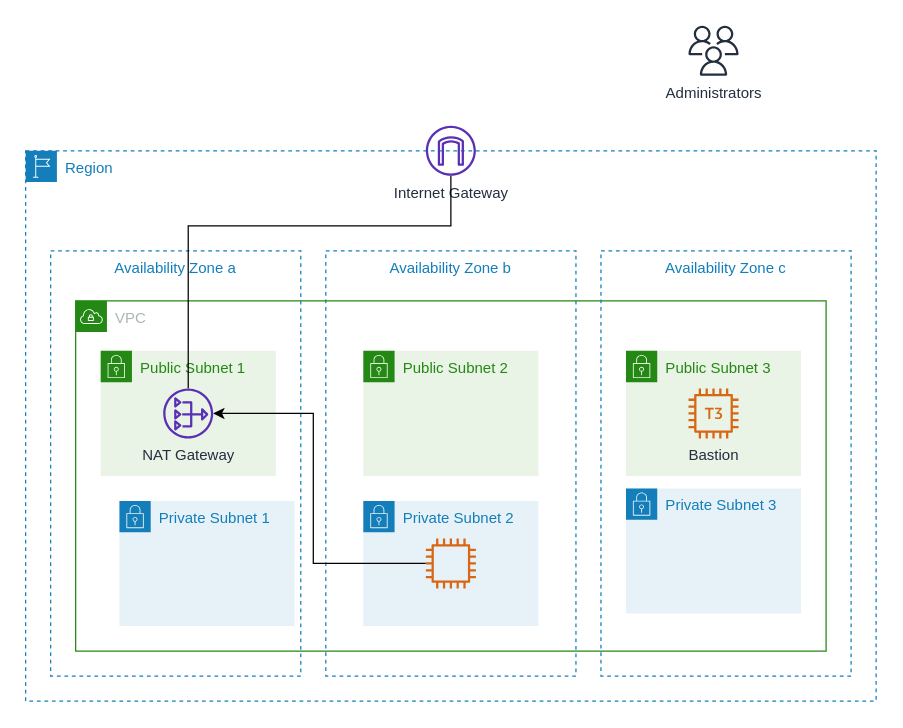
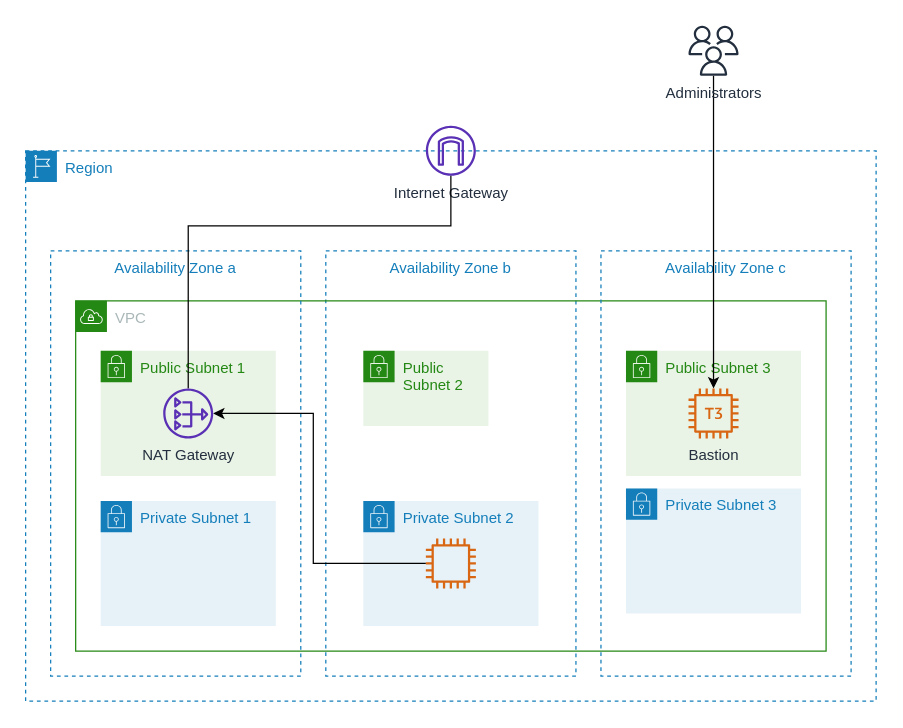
none -> (713, 228)
(451, 413) -> (426, 388)
(207, 563) -> (188, 563)
